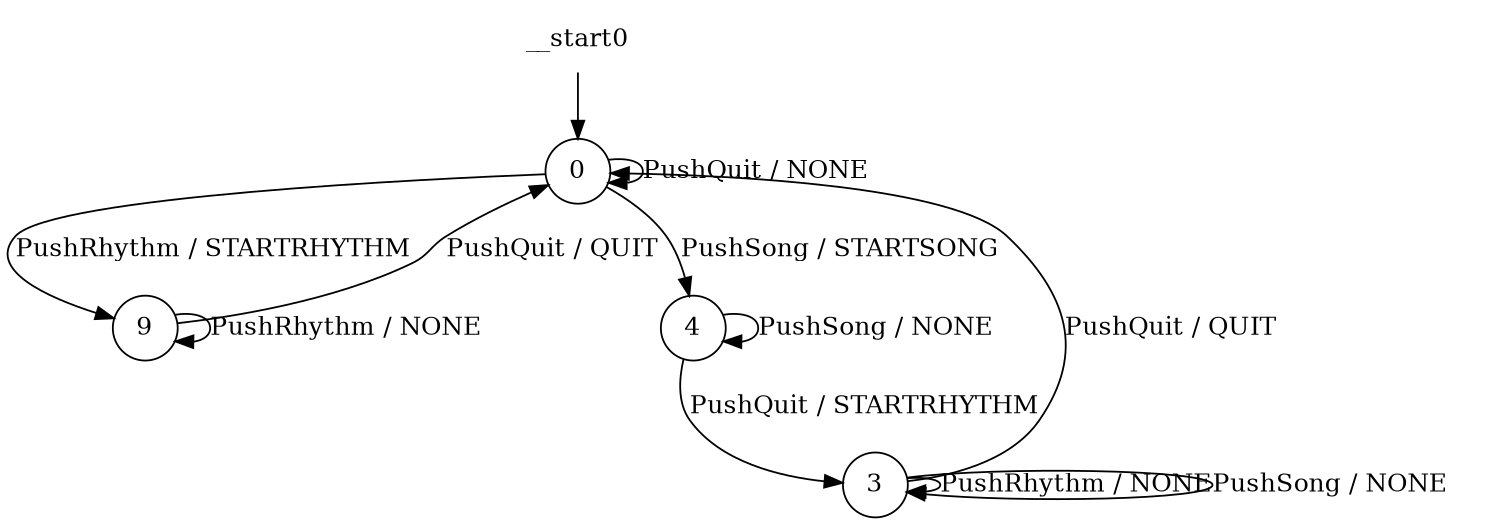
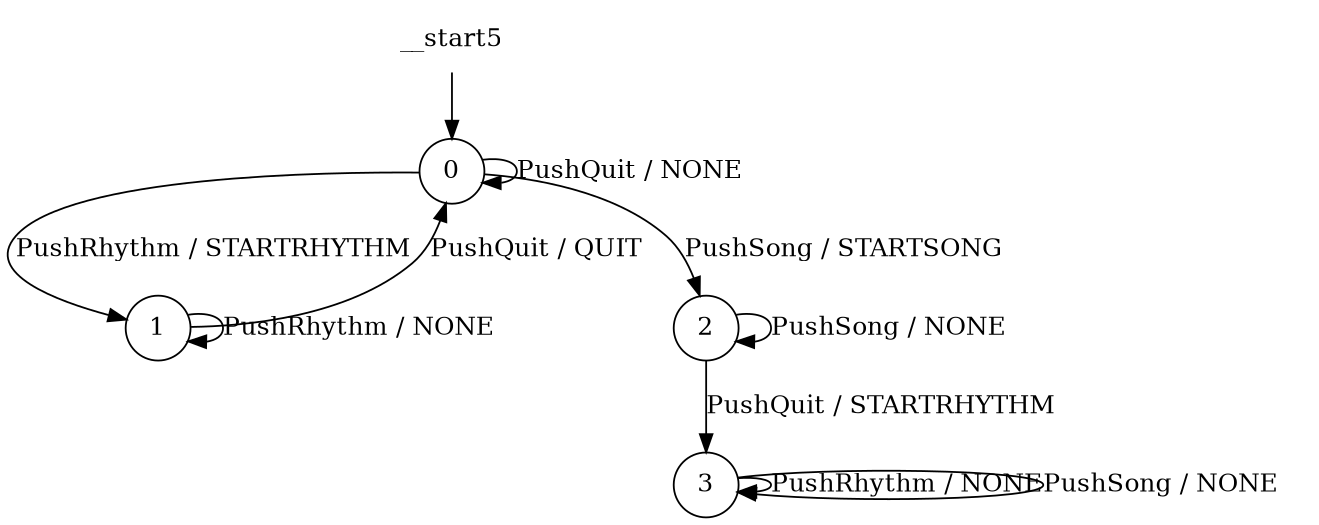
(578, 40) -> (452, 40)
(994, 228) -> none
(145, 328) -> (158, 328)
(693, 328) -> (706, 328)
